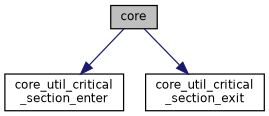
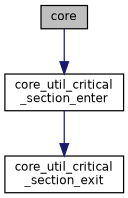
(162, 47) -> (64, 127)
